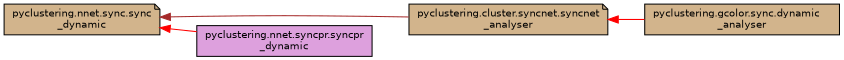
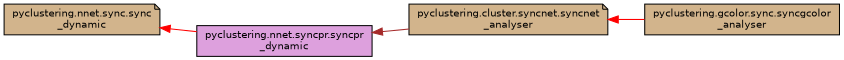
(290, 16) -> (396, 30)
(742, 19) -> (742, 19)
